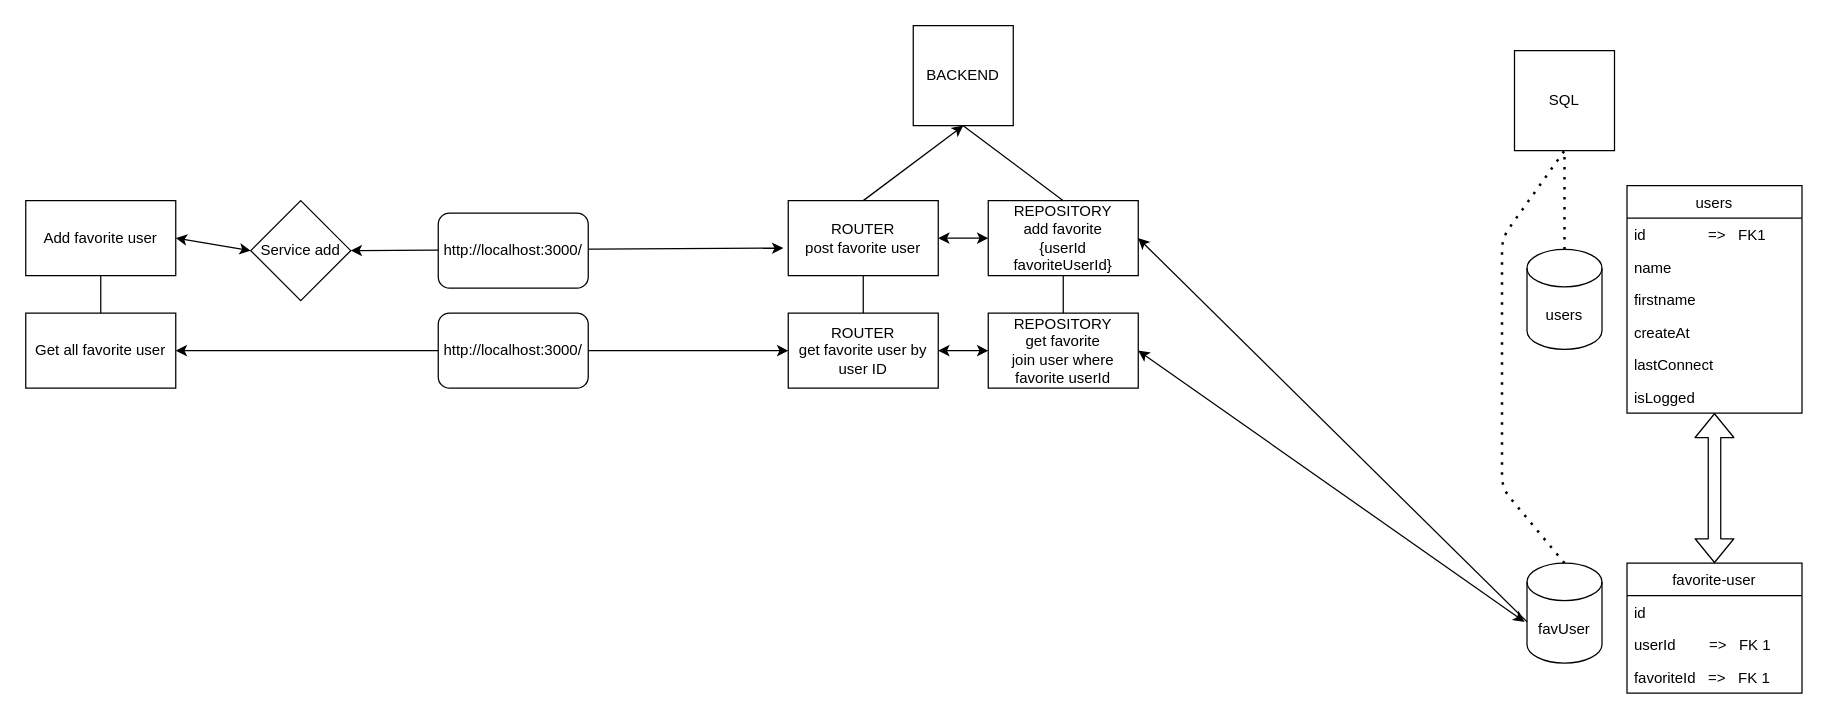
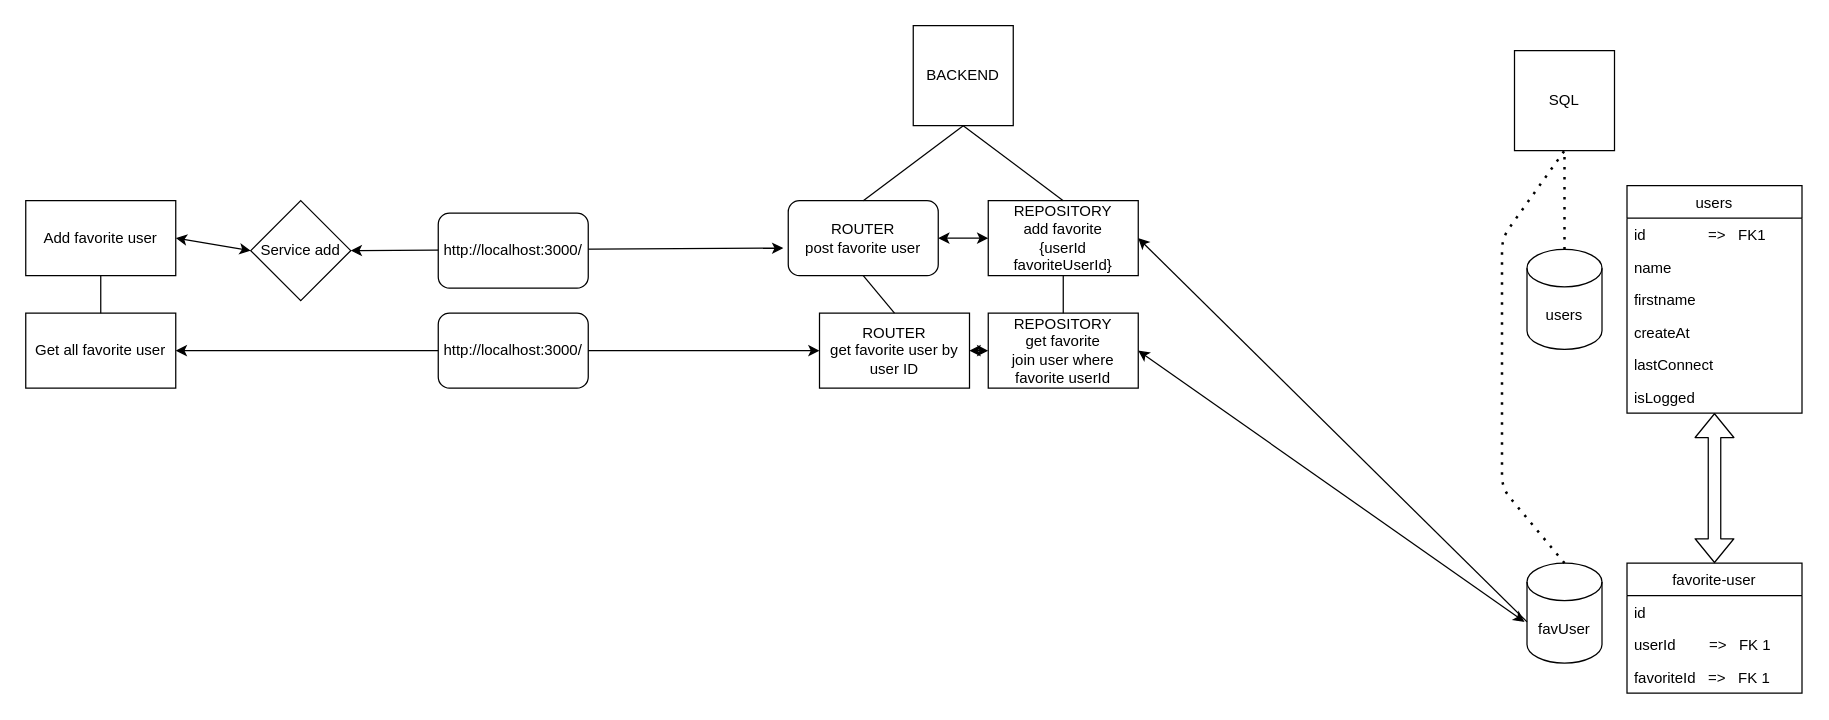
(956, 131) -> (958, 129)
(863, 238) -> (863, 238)
(863, 351) -> (894, 351)
